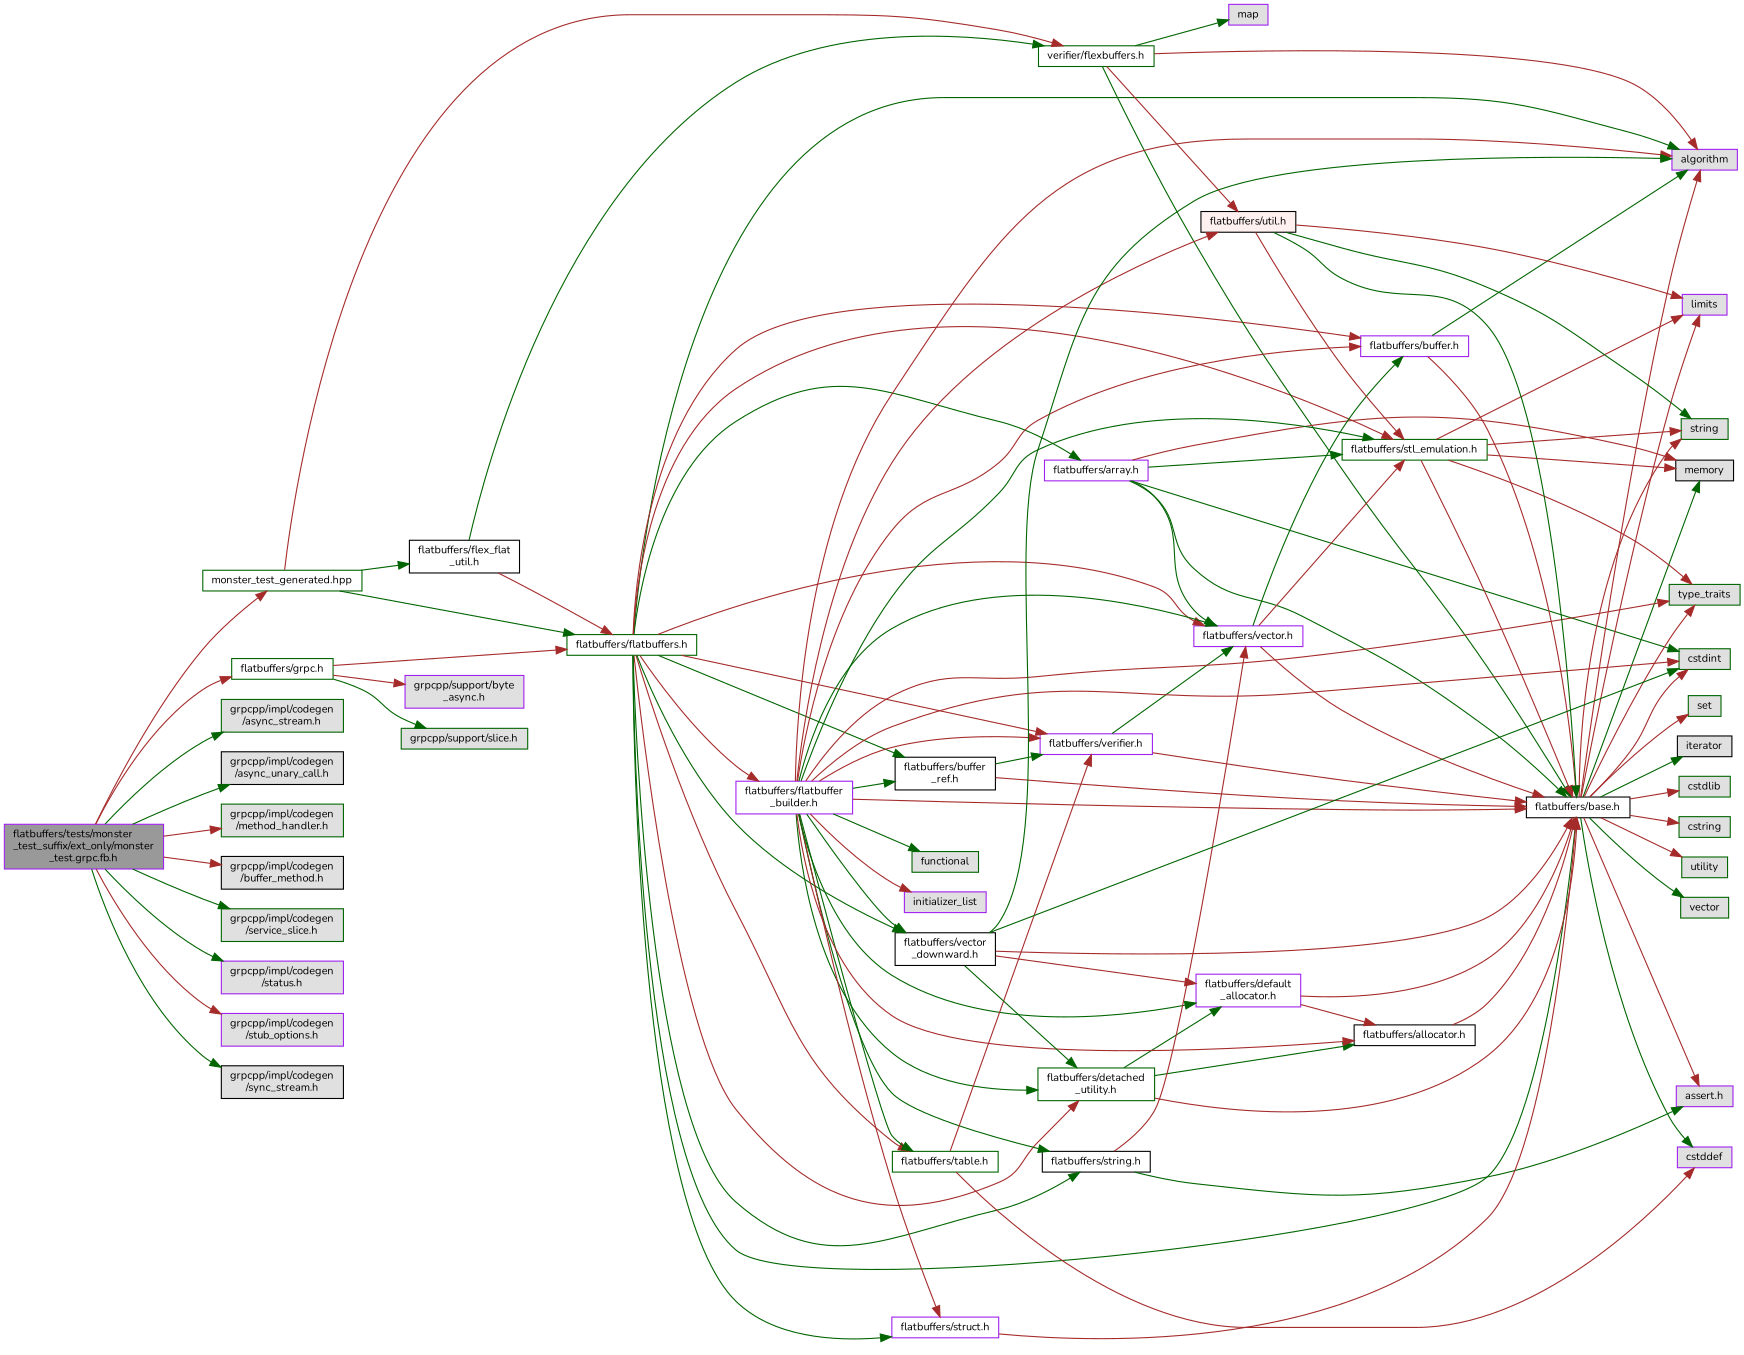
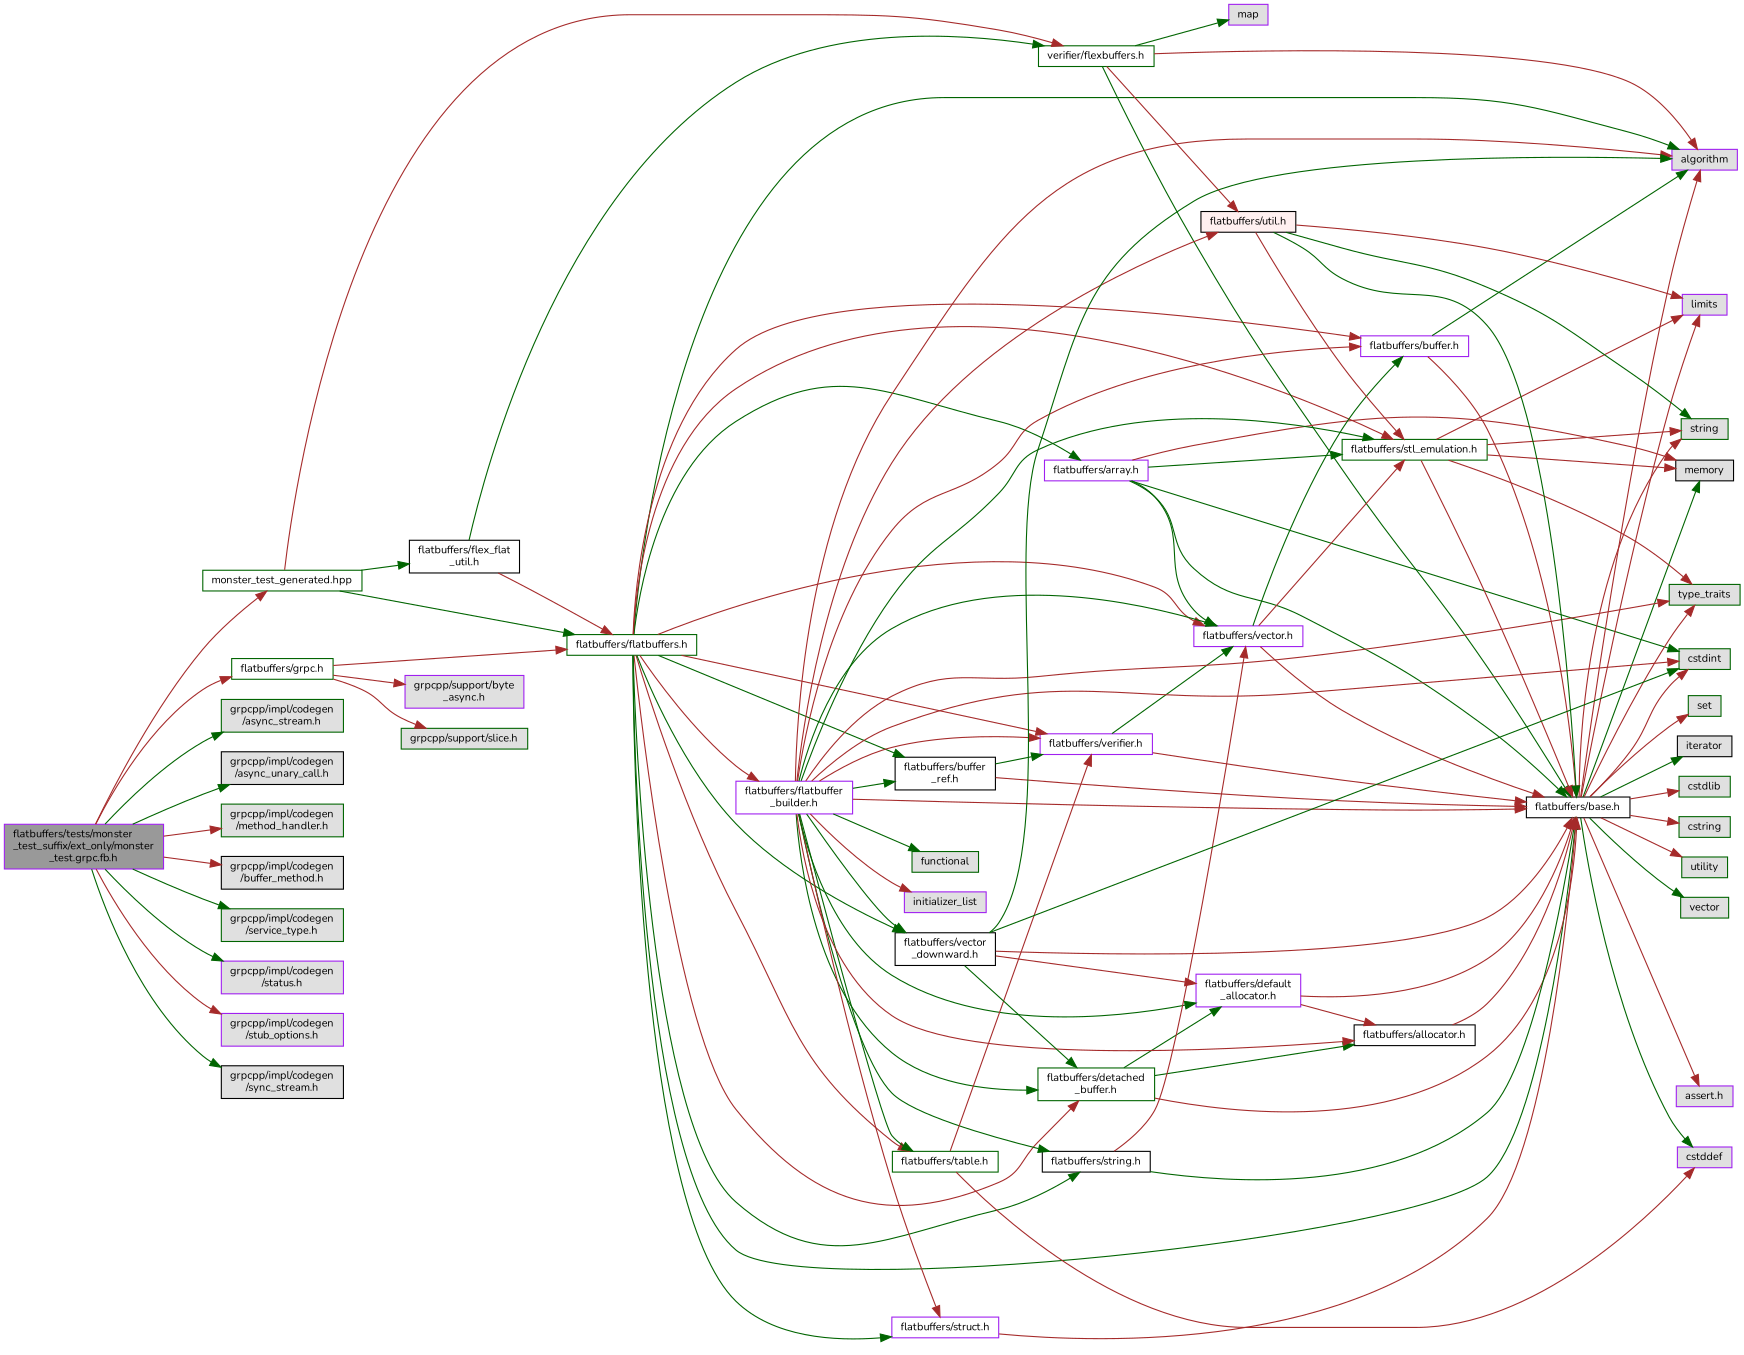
(376, 699) -> (376, 699)
(282, 925) -> (282, 925)
(1096, 1084) -> (1096, 1084)
(1409, 1190) -> (1466, 1127)
